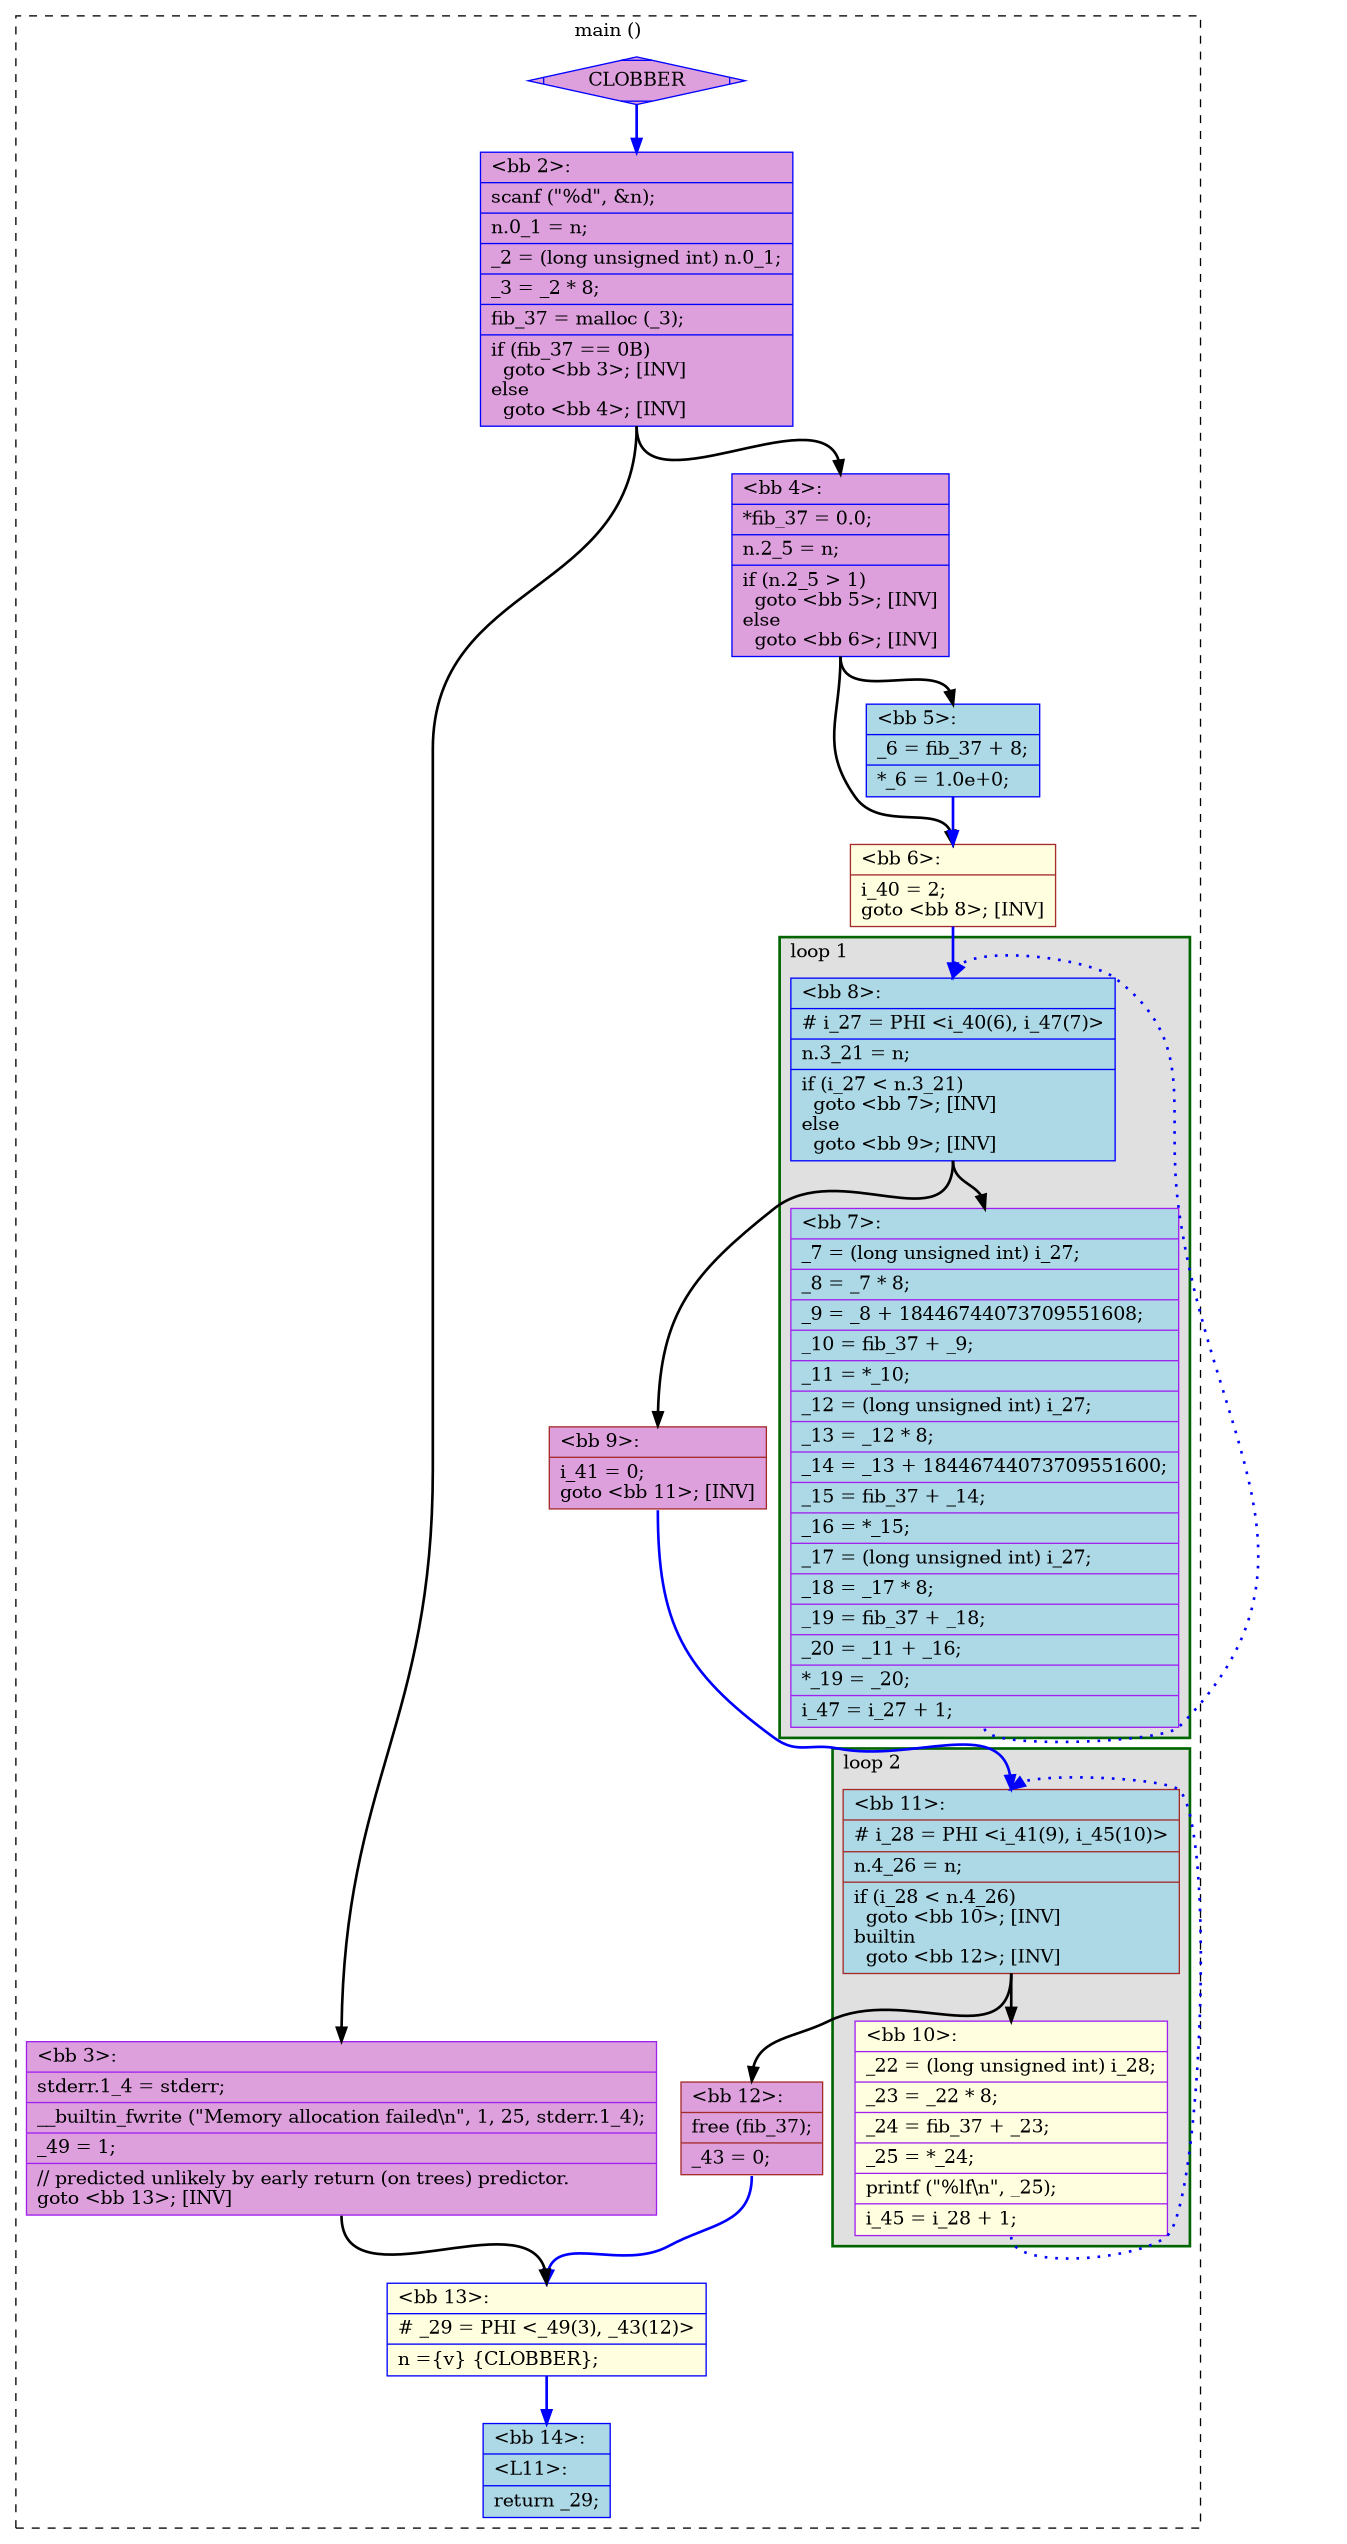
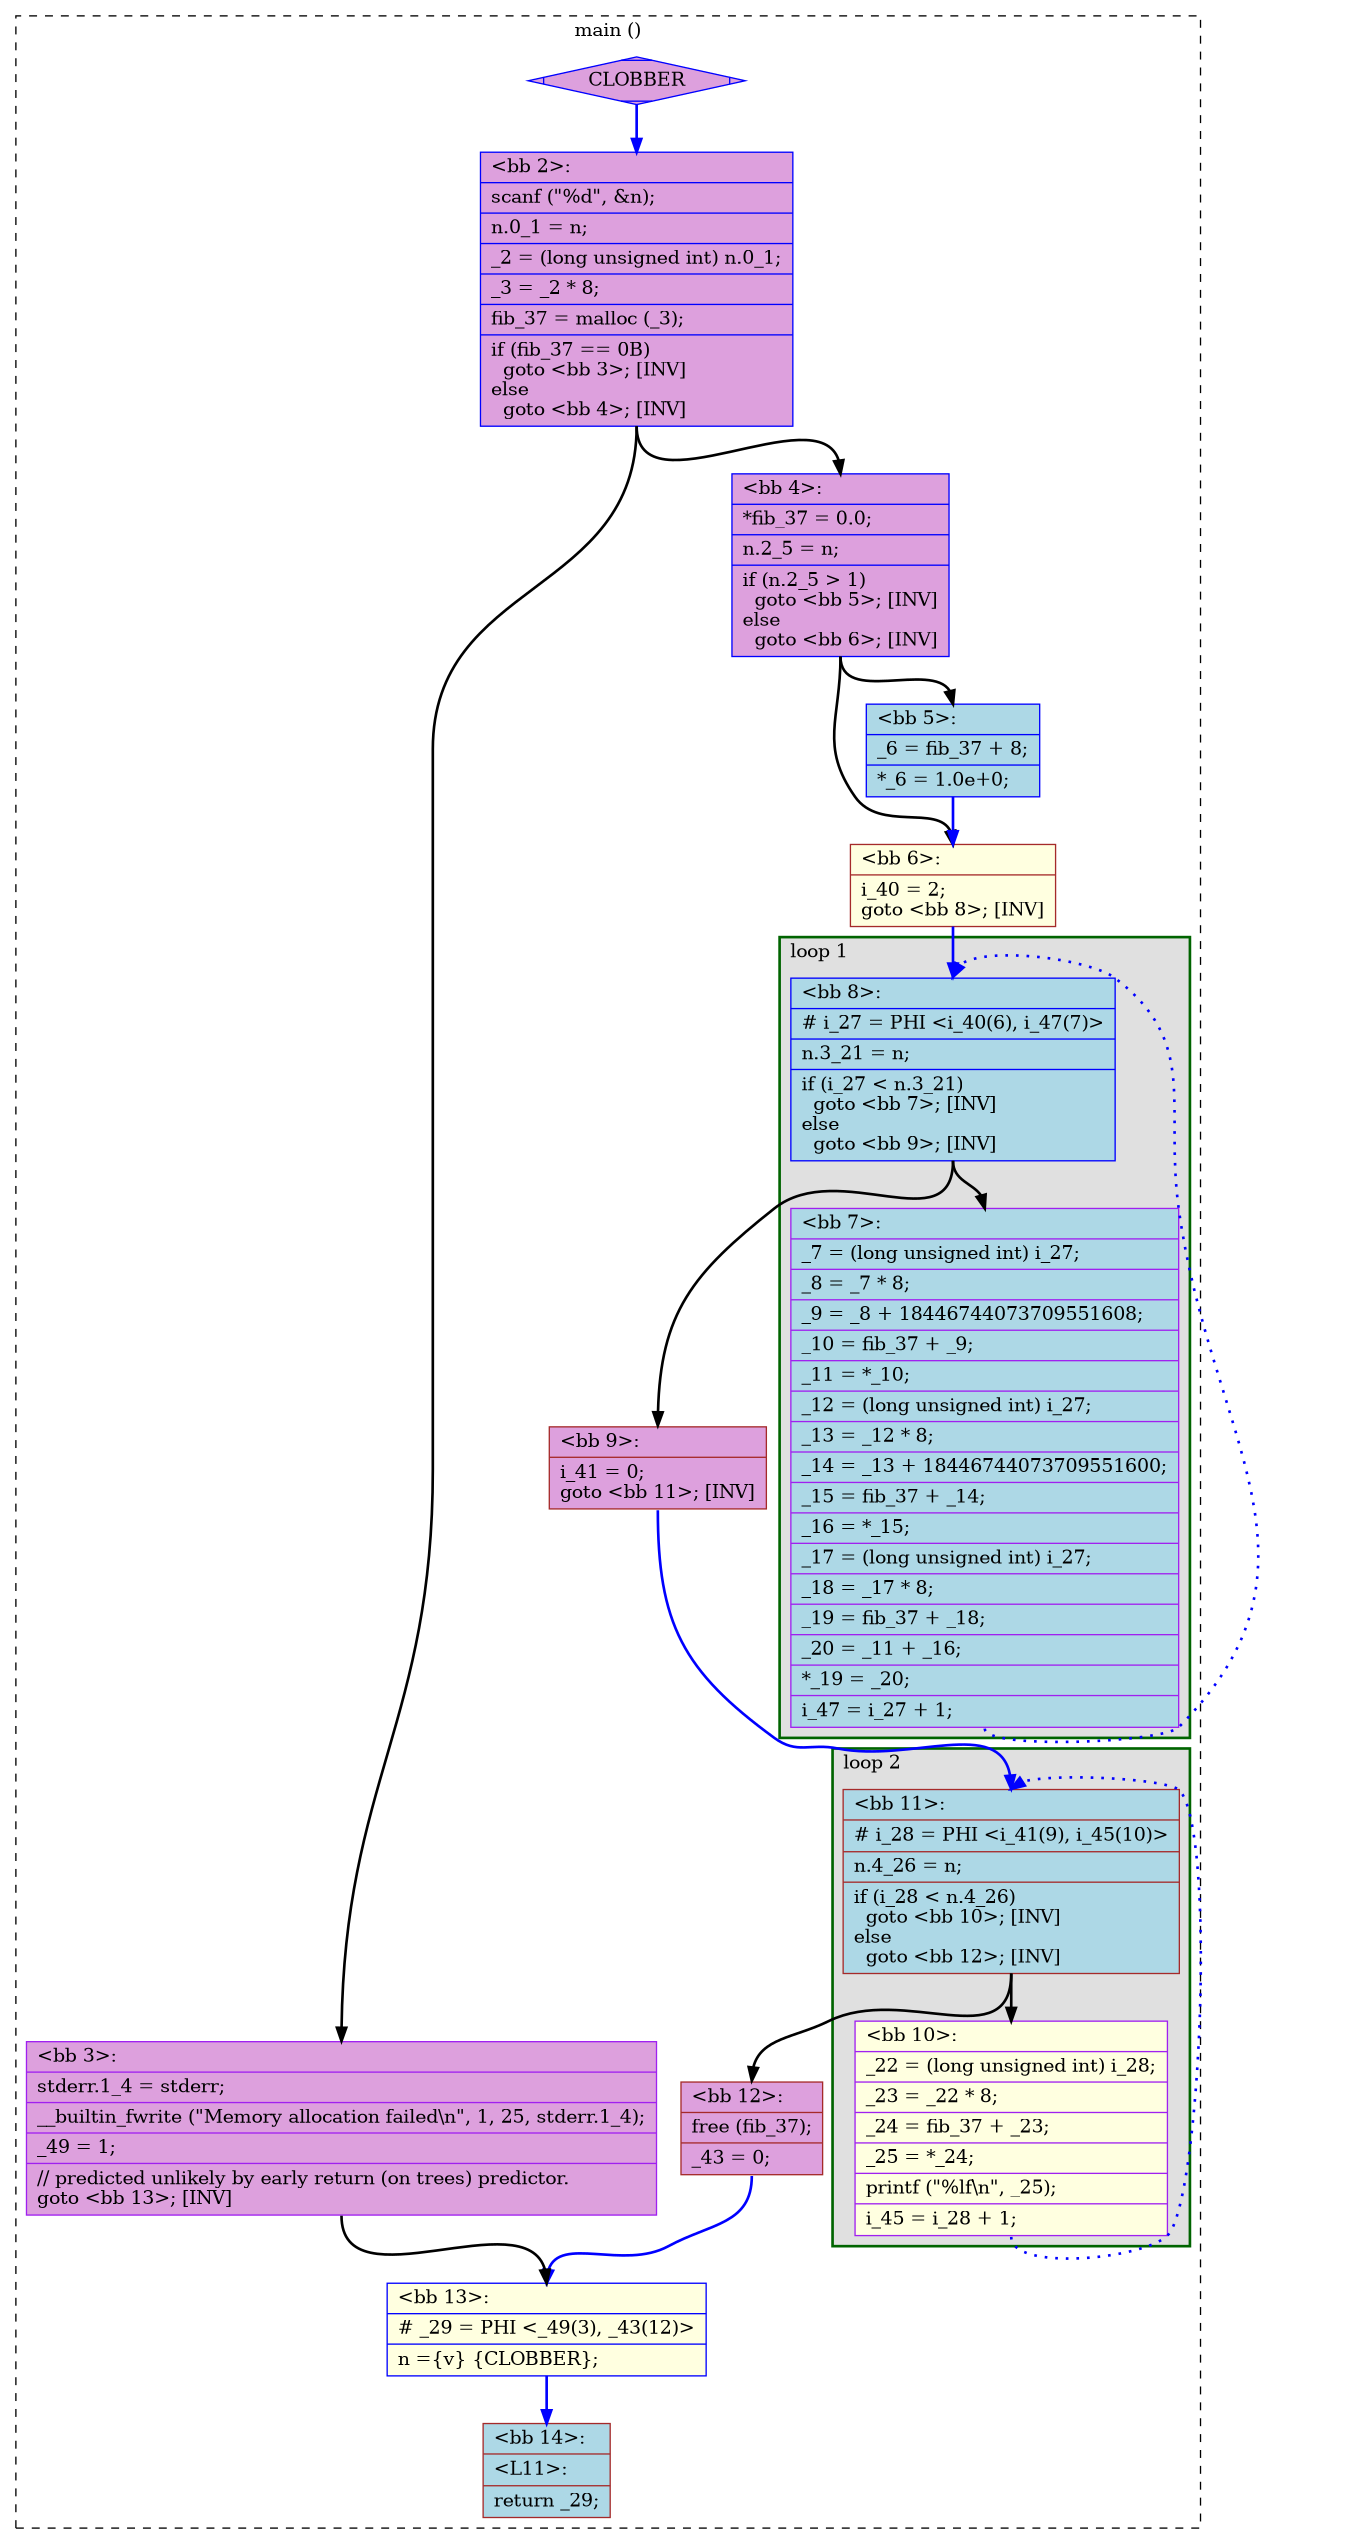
(885, 1937) -> (873, 1937)
(547, 2471) -> (547, 2471)
